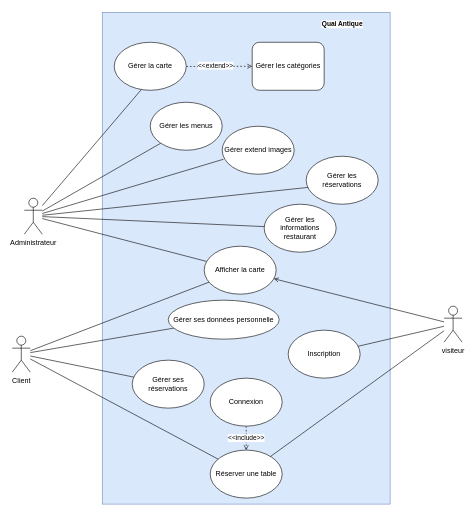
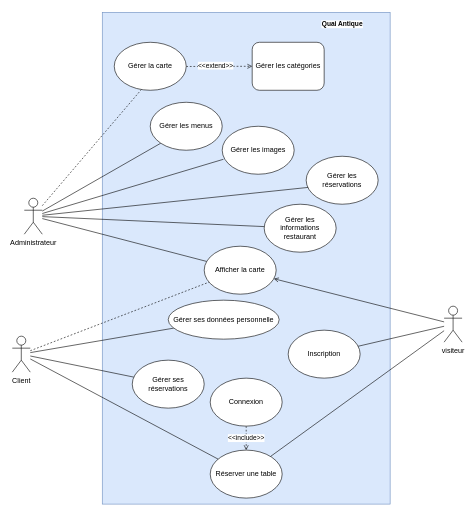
(92, 148) -> (92, 148)
(258, 150) -> (258, 150)
(120, 316) -> (120, 316)
